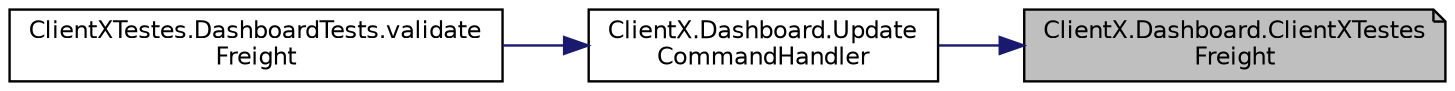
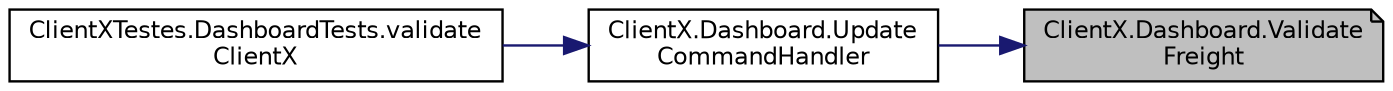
(256, 45) -> (256, 45)
(1235, 45) -> (1204, 45)
